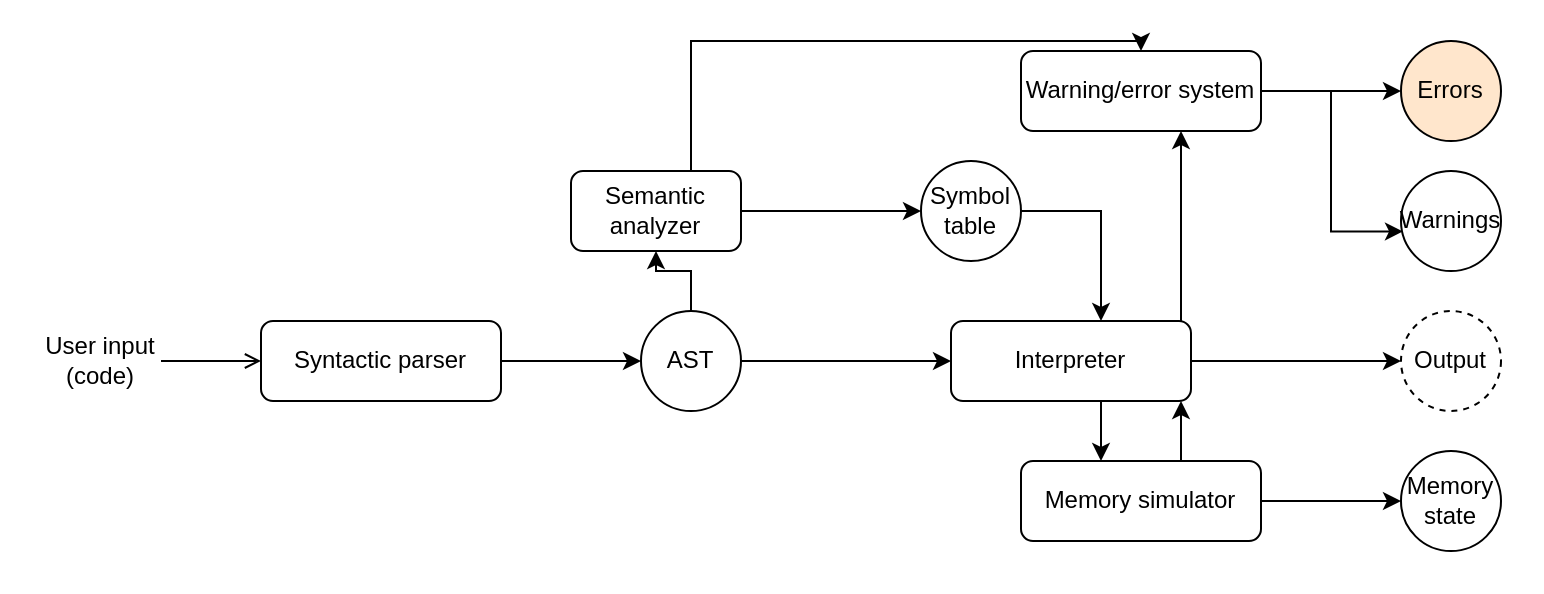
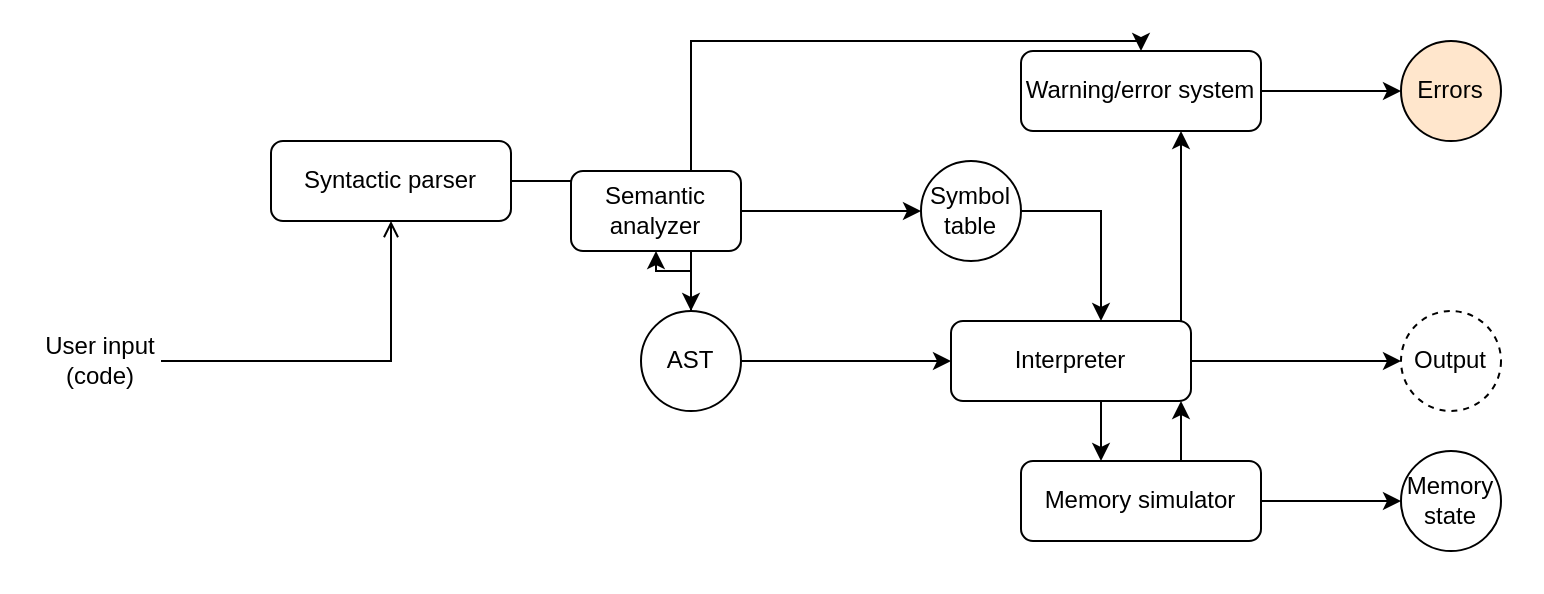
(1331, 192) -> none
(1451, 221) -> none
(381, 361) -> (391, 181)
